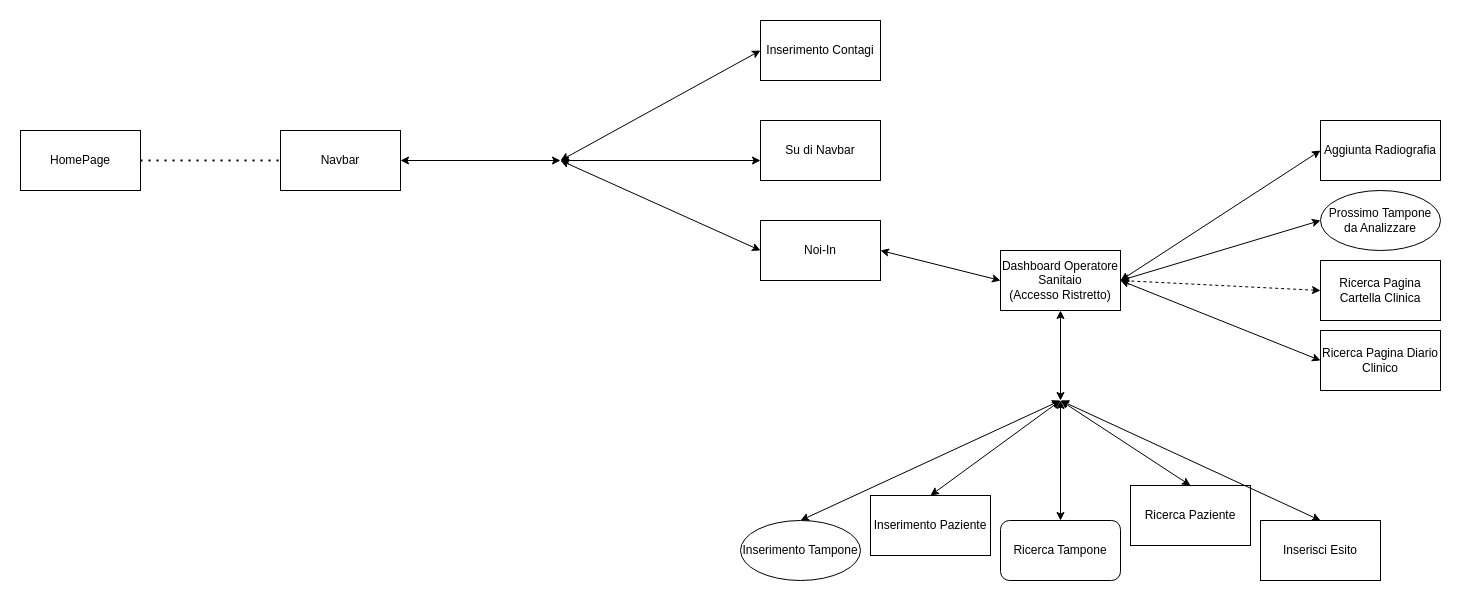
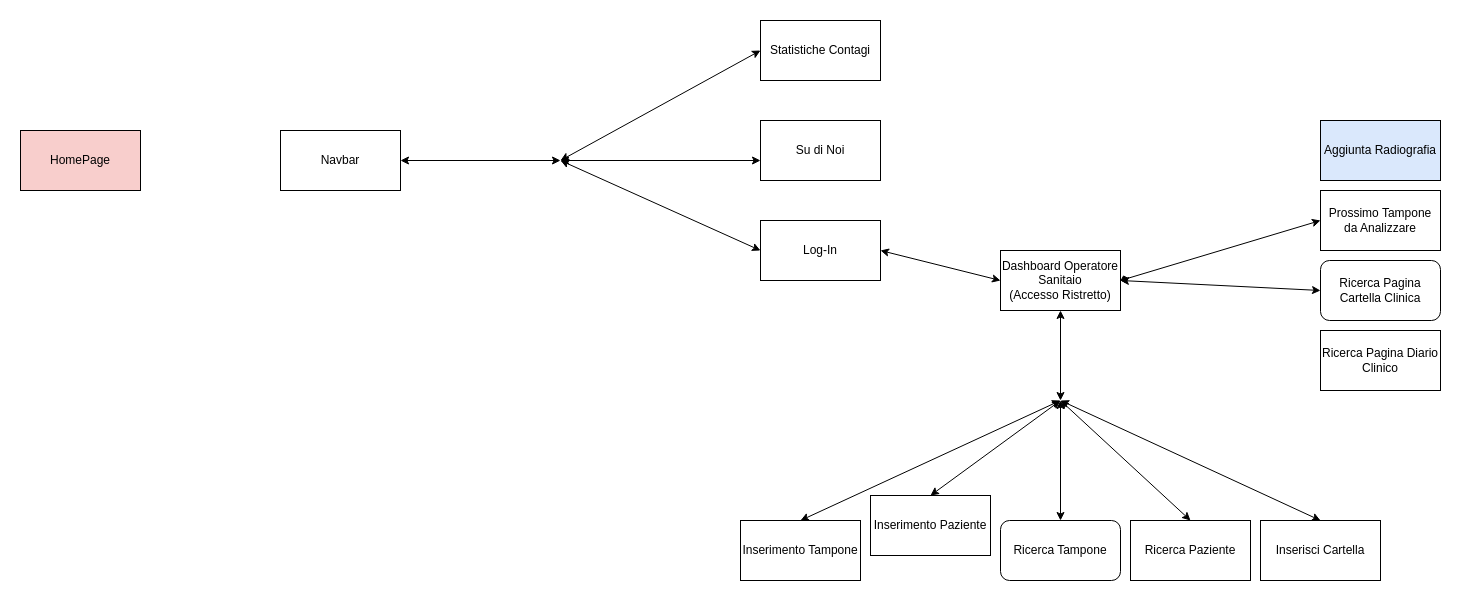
(821, 51) -> (821, 51)
(821, 151) -> (821, 151)
(1381, 151) -> (1381, 151)
(81, 161) -> (81, 161)
(211, 161) -> none
(1221, 215) -> none
(1381, 221) -> (1381, 221)
(821, 251) -> (821, 251)
(1129, 278) -> (1129, 278)
(1220, 285) -> (1220, 285)
(1381, 291) -> (1381, 291)
(1221, 321) -> none
(1191, 516) -> (1191, 551)
(801, 551) -> (801, 551)
(1321, 551) -> (1321, 551)
